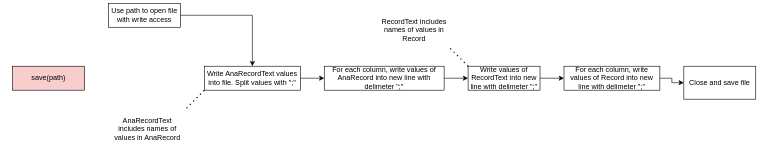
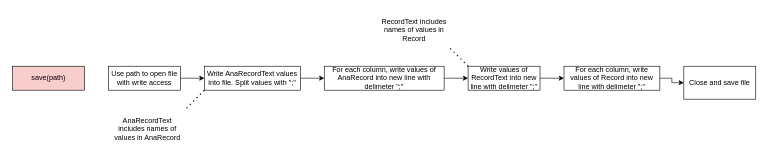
(144, 15) -> (144, 78)
